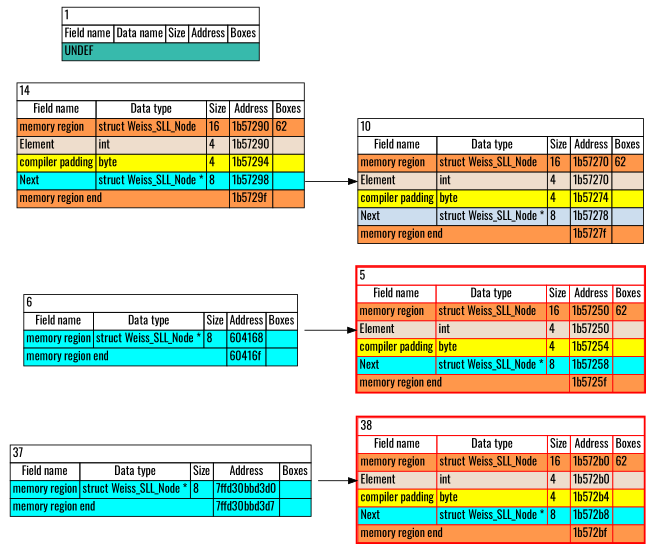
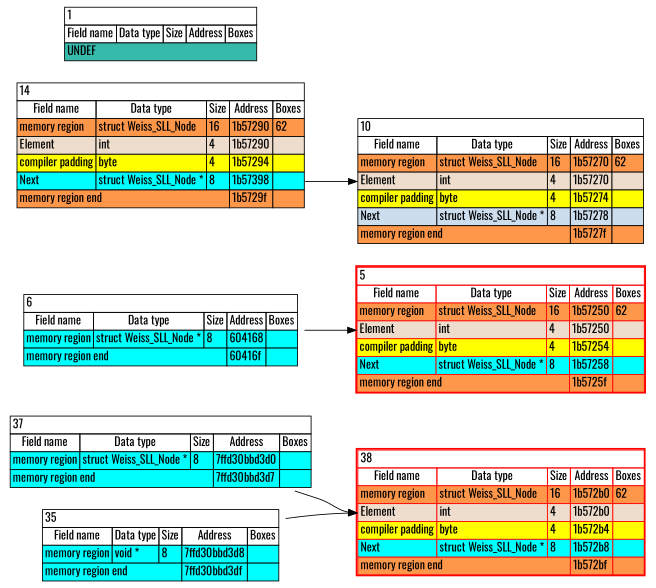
(140, 34) -> (140, 34)
(251, 181) -> (251, 181)
none -> (161, 545)
